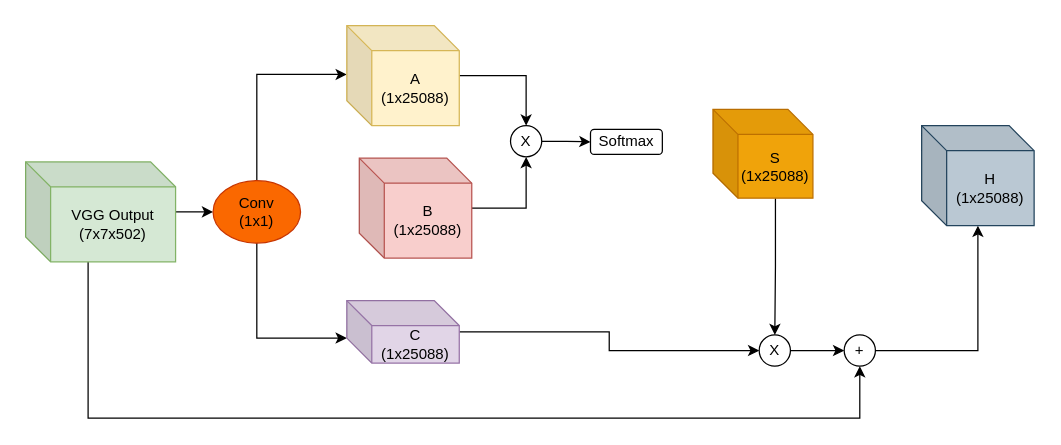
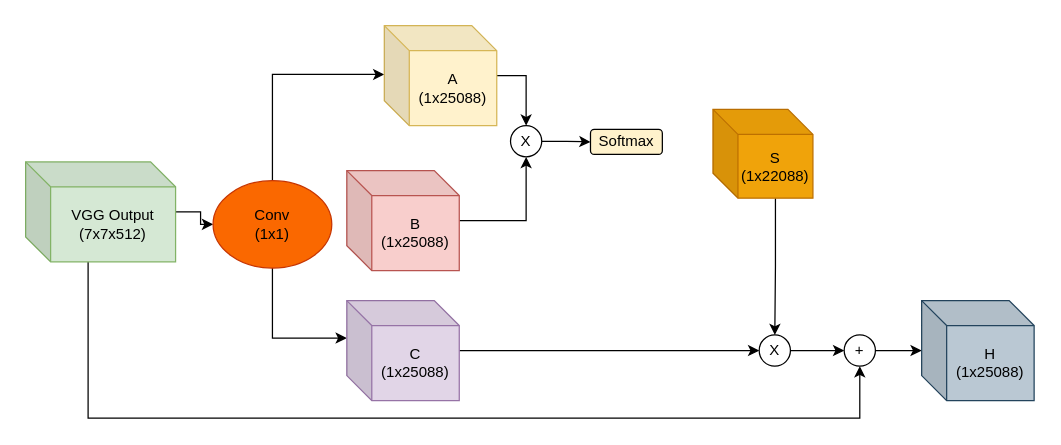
(403, 76) -> (441, 76)
(627, 142) -> (627, 142)
(776, 167) -> (776, 167)
(978, 176) -> (978, 351)
(416, 208) -> (403, 221)
(257, 212) -> (273, 224)
(113, 224) -> (113, 224)
(403, 332) -> (403, 351)
